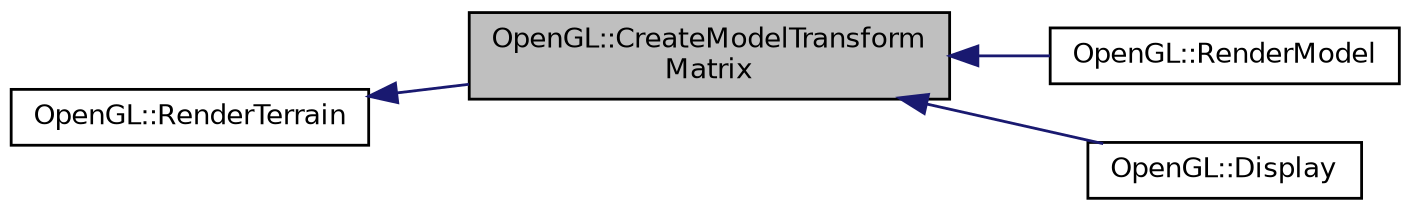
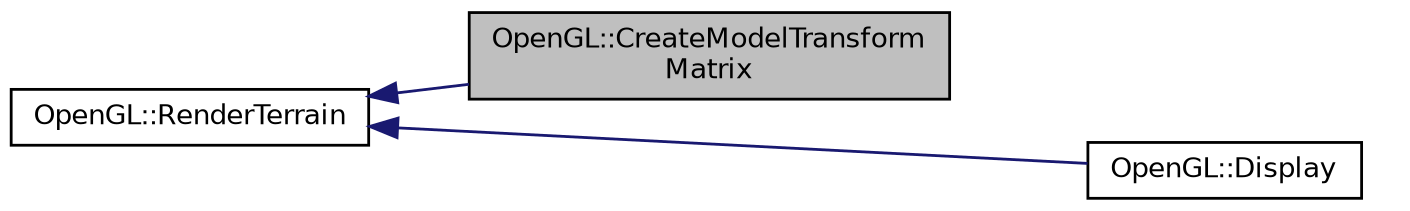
(1225, 56) -> none
(1015, 124) -> (743, 146)
